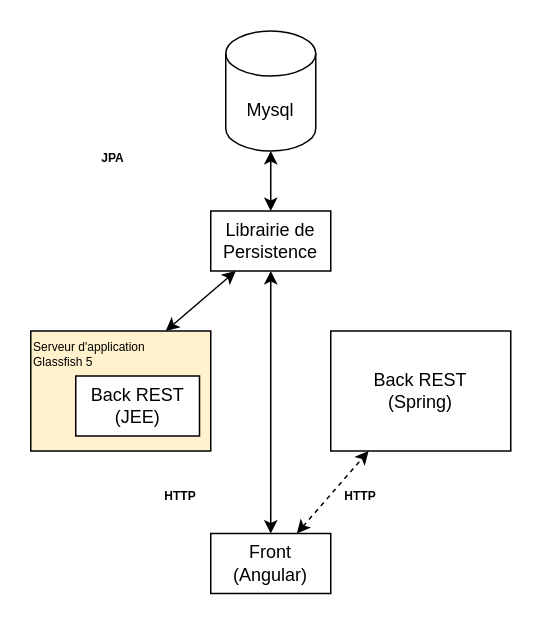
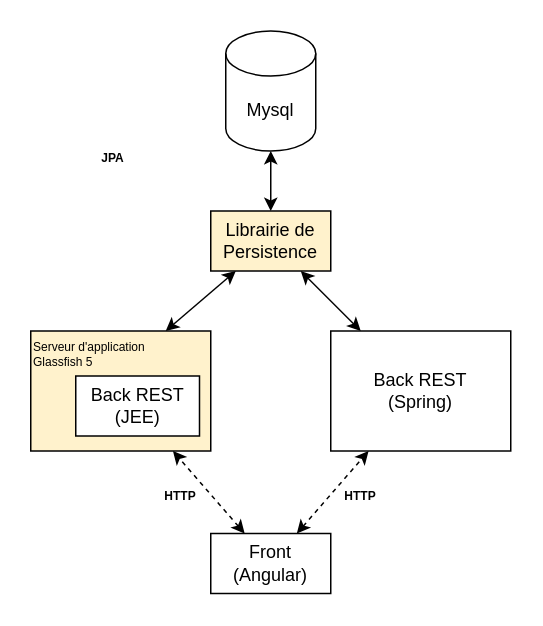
(271, 241) -> (271, 241)
(271, 401) -> (330, 300)
none -> (209, 492)
